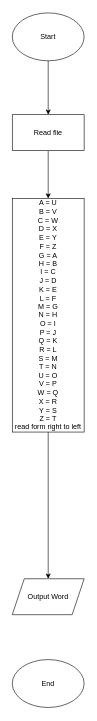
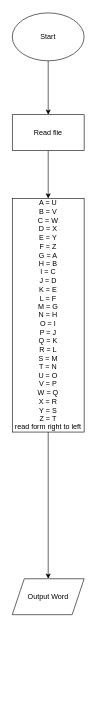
(48, 684) -> none
